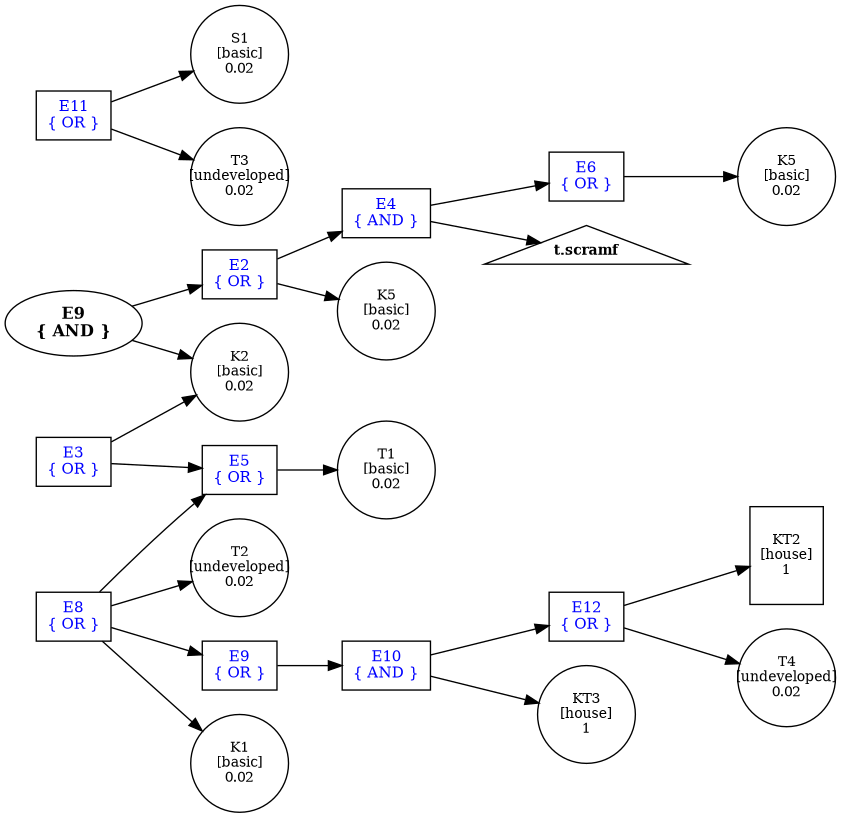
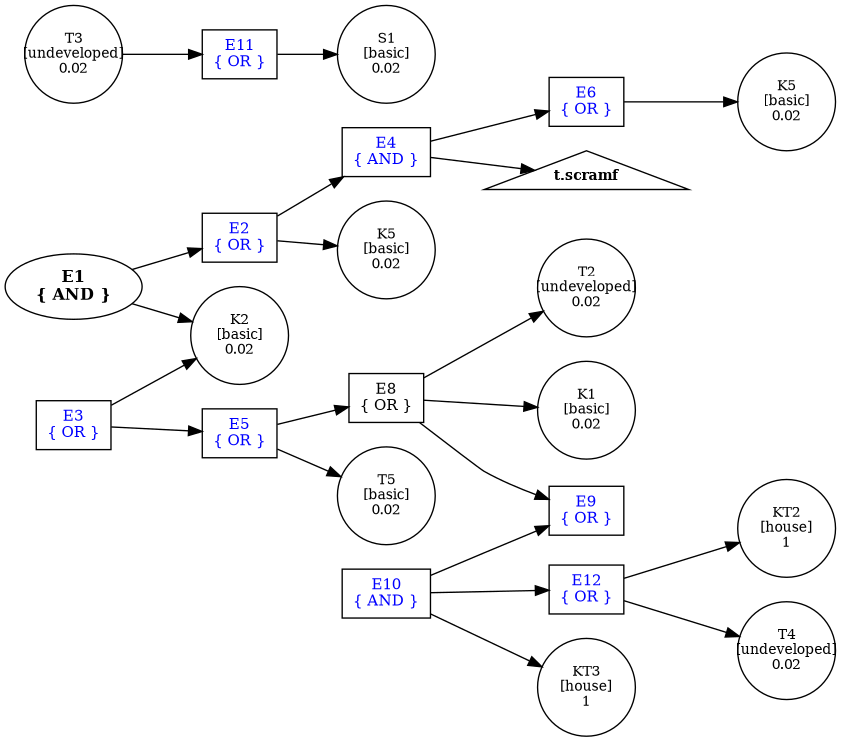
(146, 142) -> (156, 54)
(74, 323) -> (74, 287)
(386, 470) -> (386, 496)
(146, 547) -> (306, 417)
(787, 556) -> (787, 528)
(74, 617) -> (386, 398)
(303, 666) -> (484, 553)
